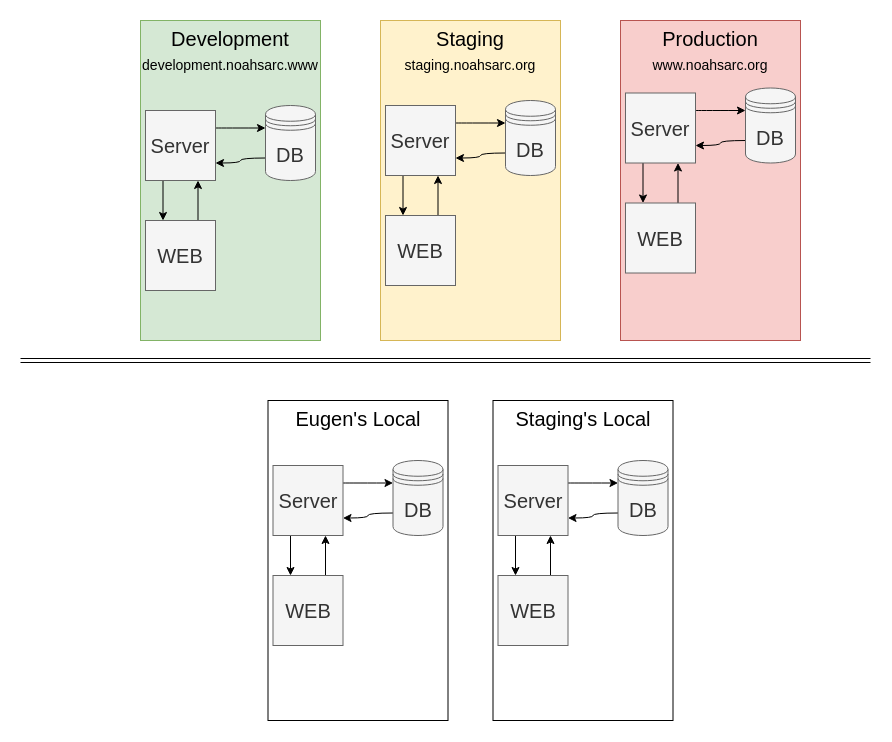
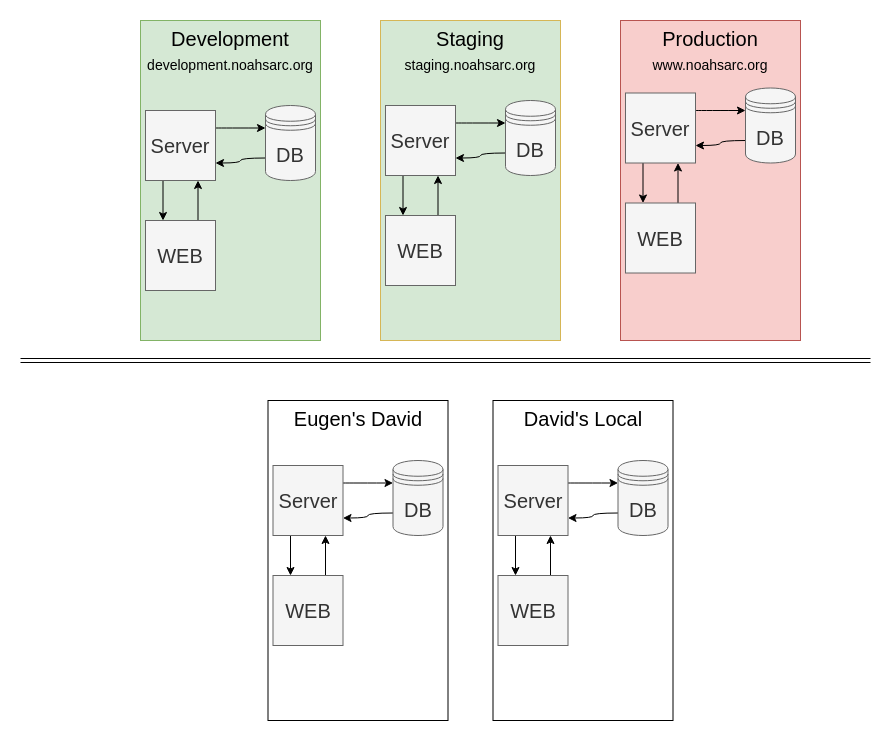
(231, 64) -> (231, 64)
(471, 181) -> (471, 181)
(359, 420) -> (359, 420)
(584, 420) -> (584, 420)
